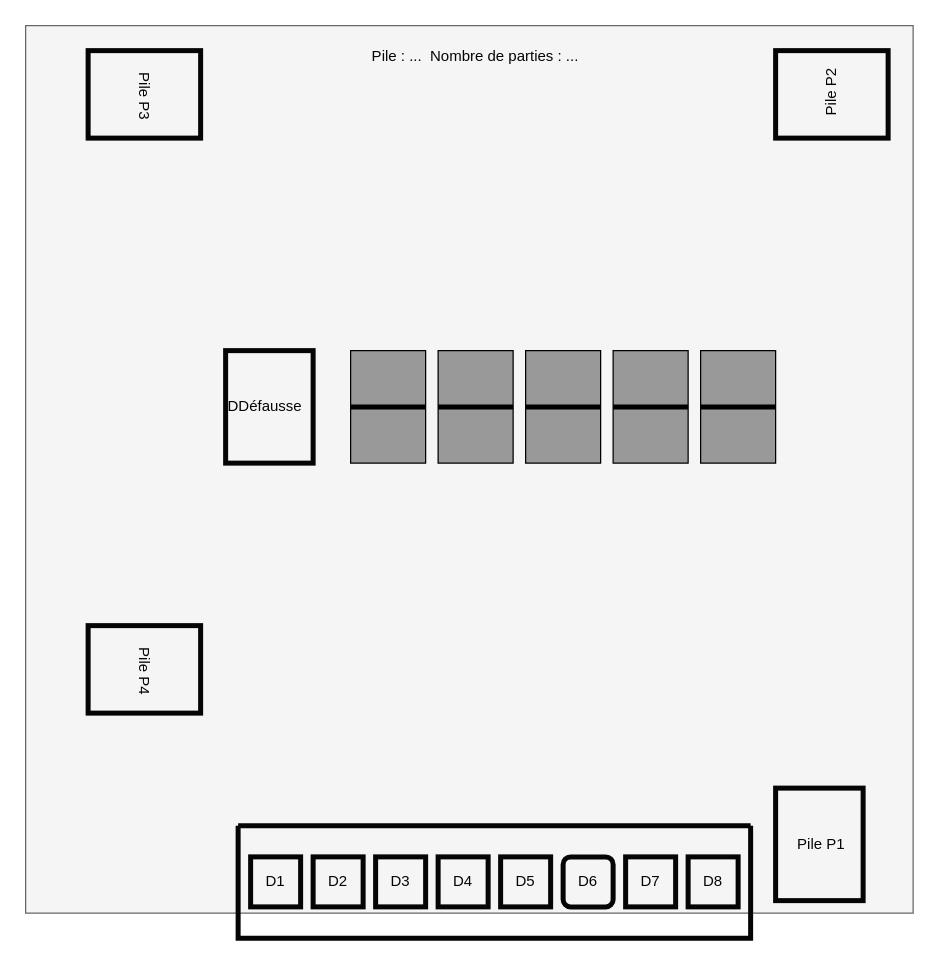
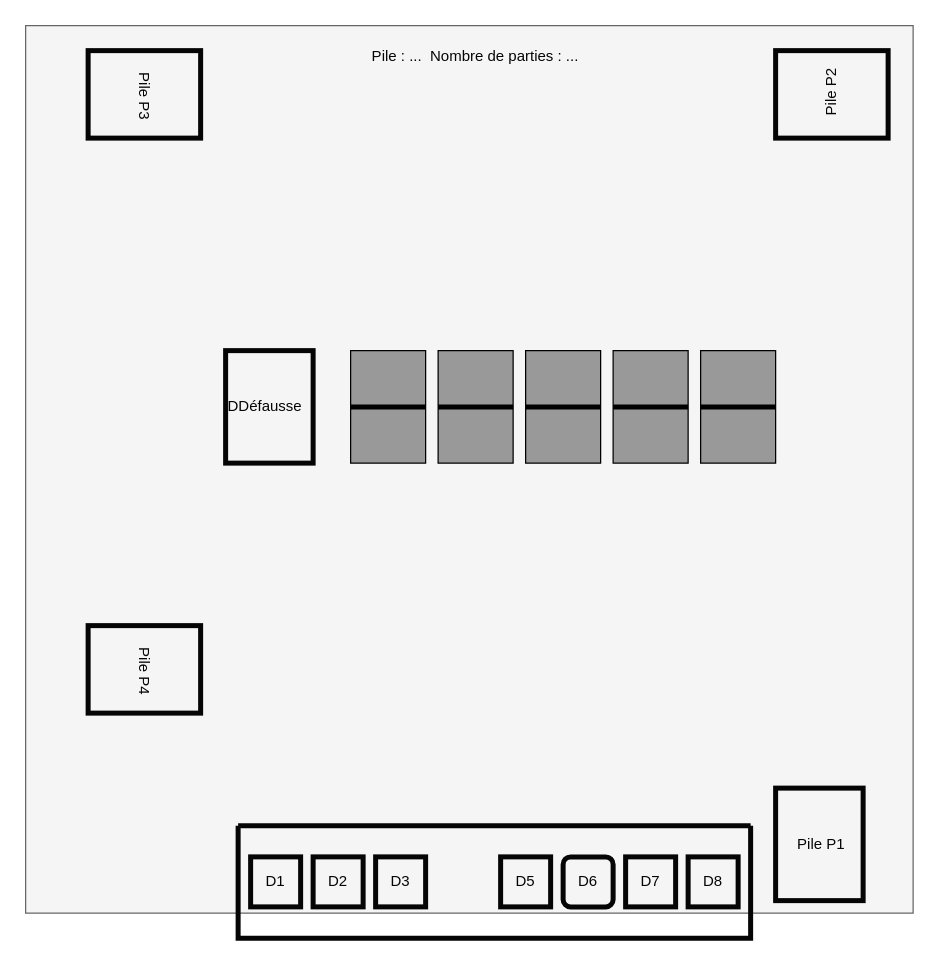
(463, 882) -> none
